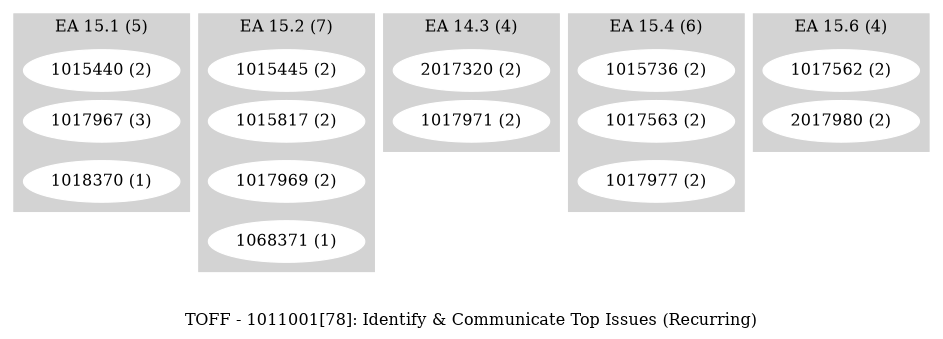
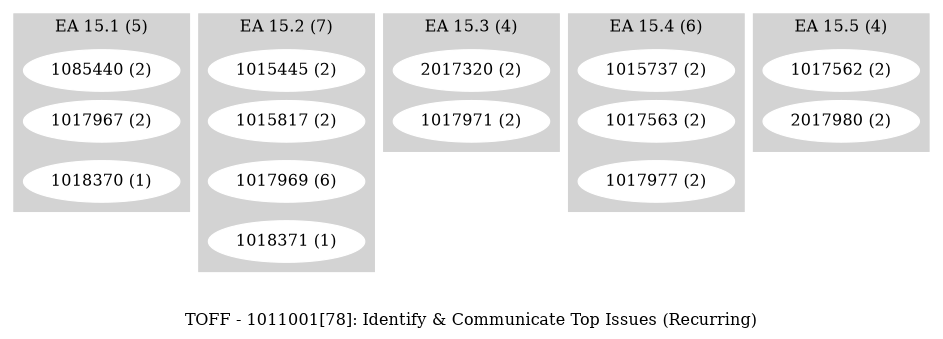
(471, 27) -> (471, 27)
(841, 27) -> (841, 27)
(102, 70) -> (102, 70)
(656, 70) -> (656, 70)
(102, 121) -> (102, 121)
(287, 181) -> (287, 181)
(287, 242) -> (287, 242)
